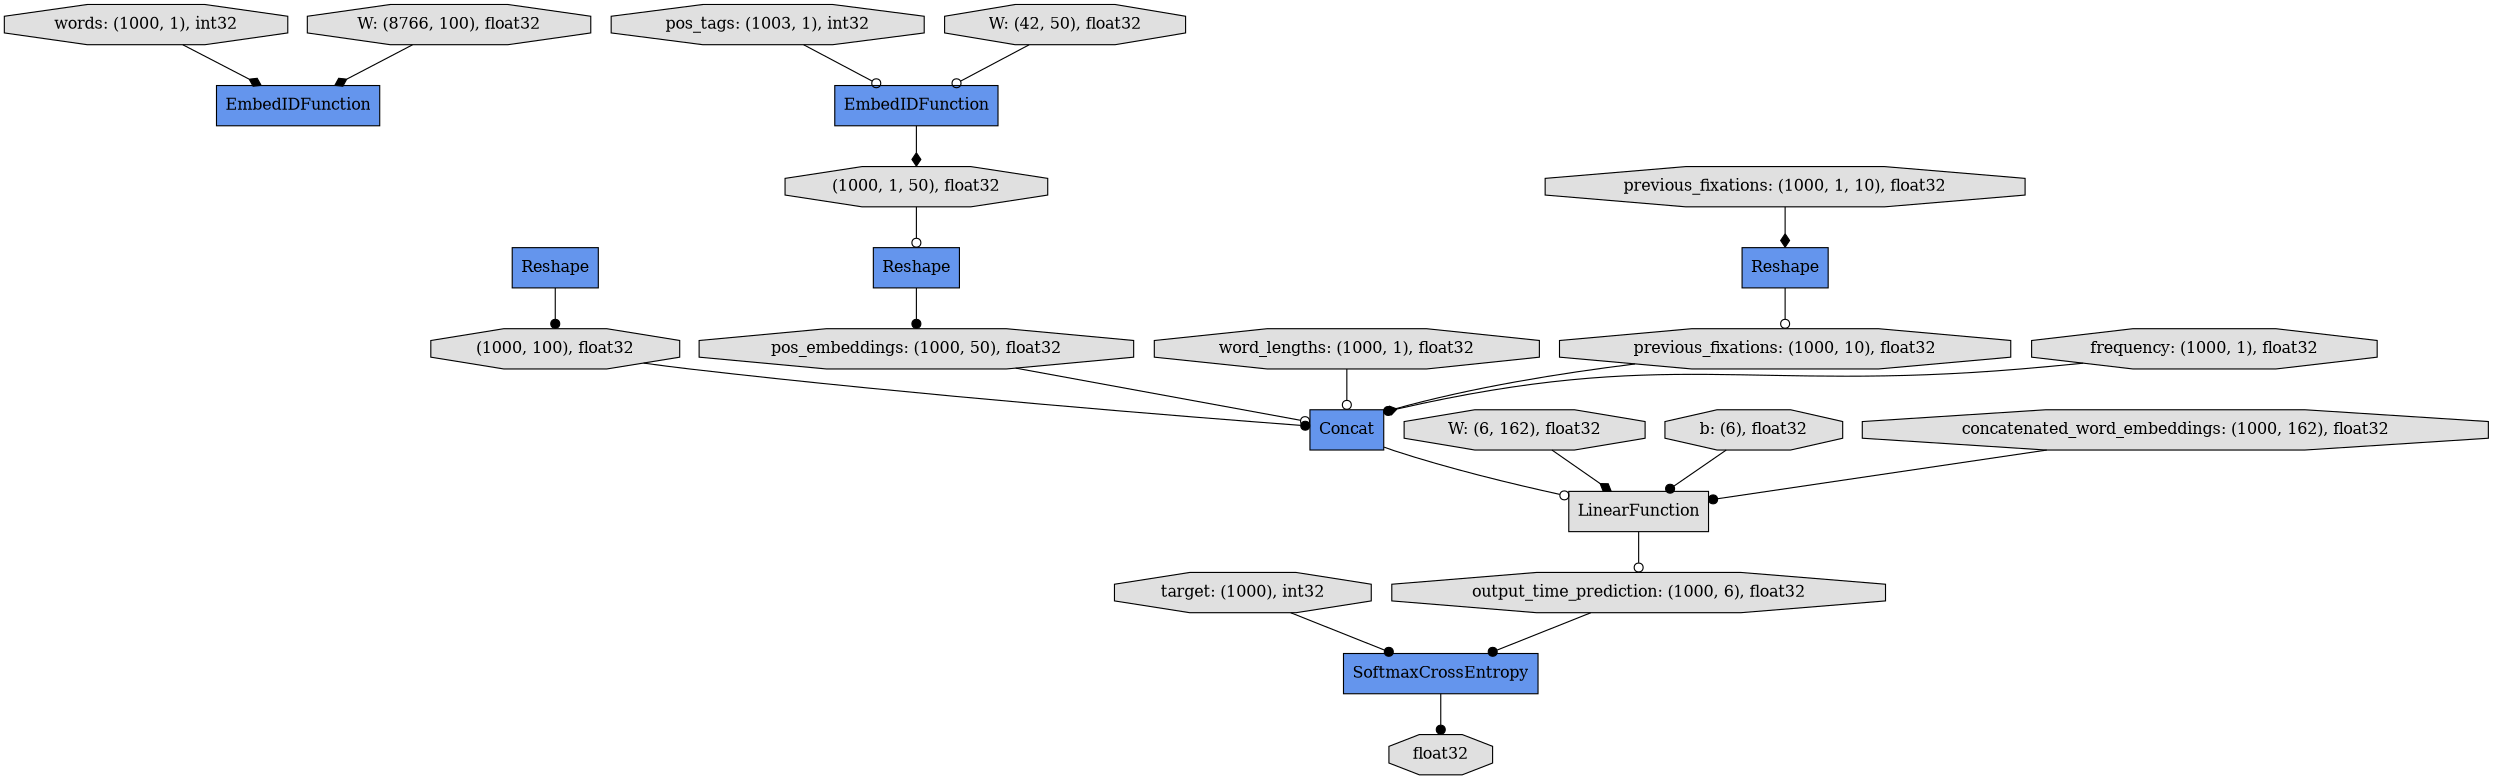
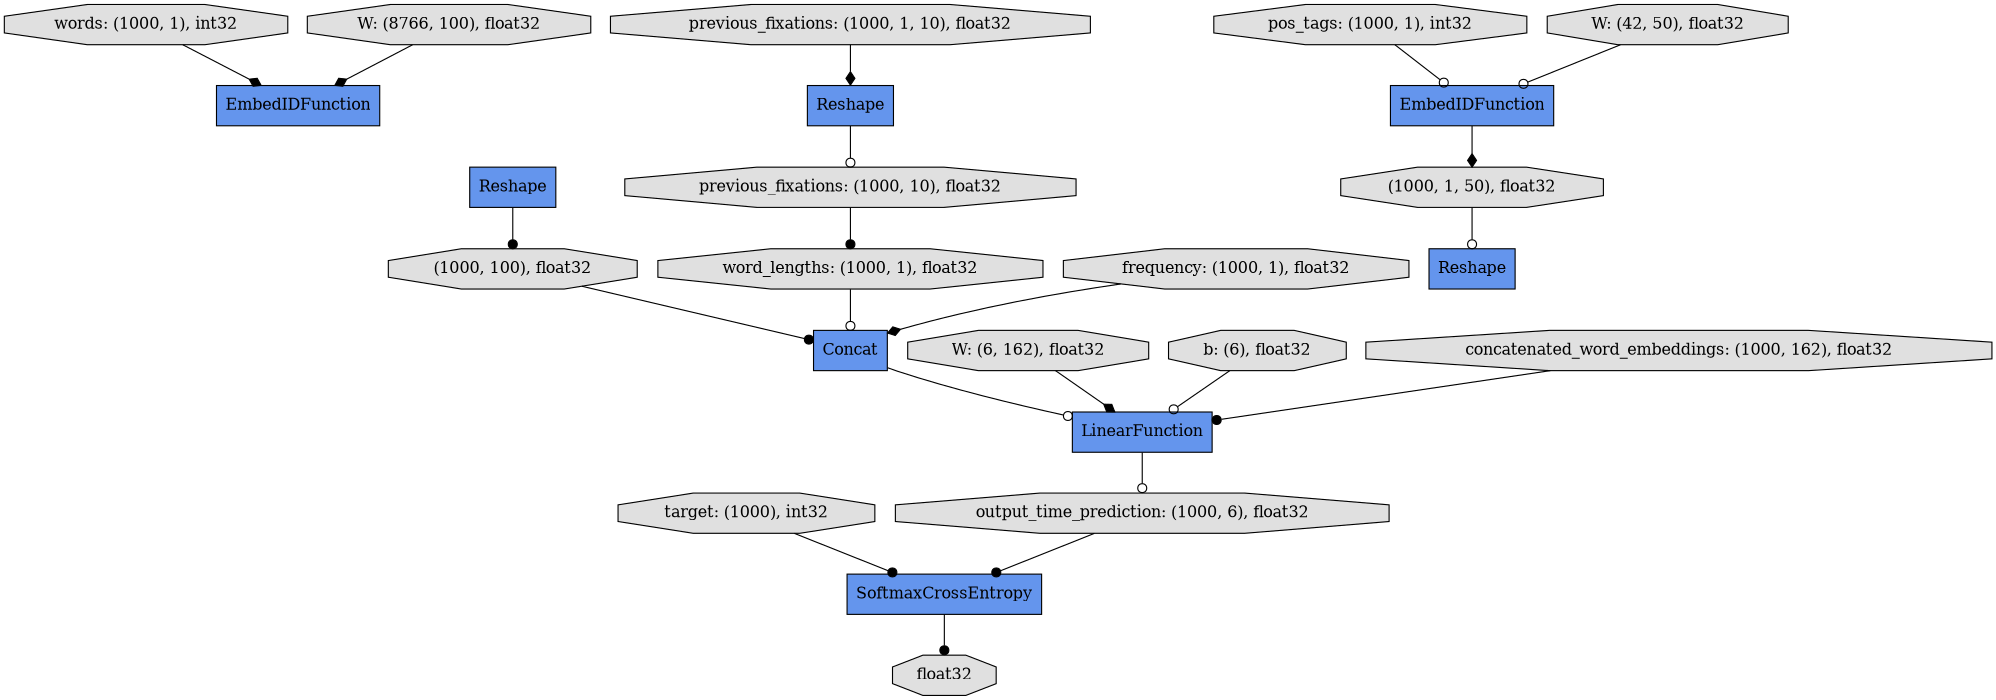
(768, 25) -> (1370, 25)
(916, 349) -> none
(1562, 374) -> (850, 224)
(1700, 468) -> (1204, 389)
(1639, 512) -> (1142, 432)
